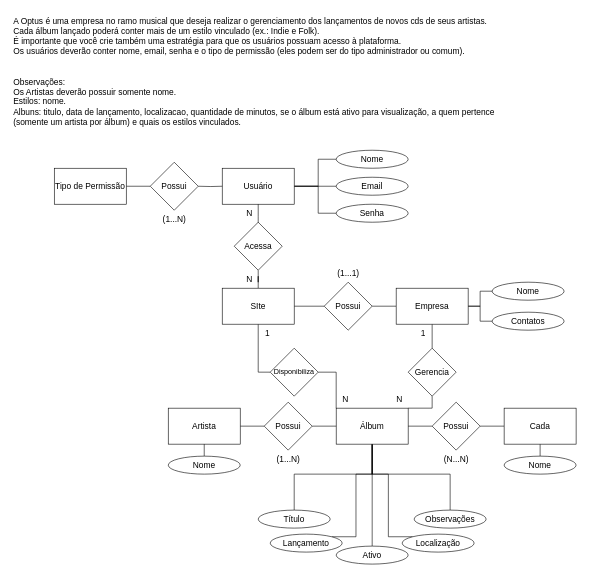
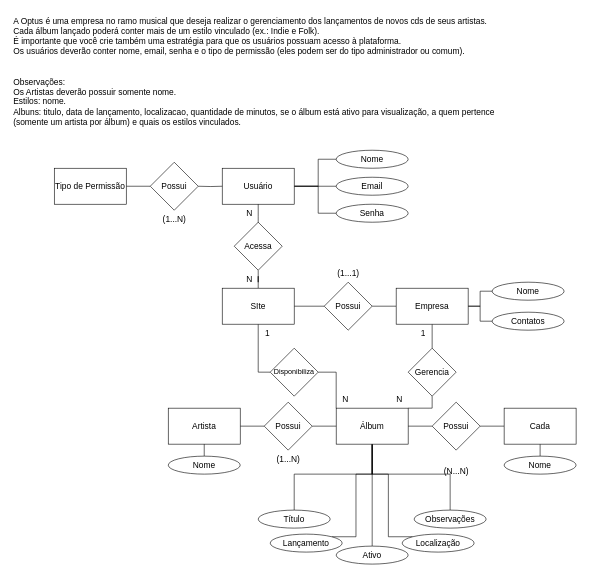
(456, 459) -> (456, 471)
